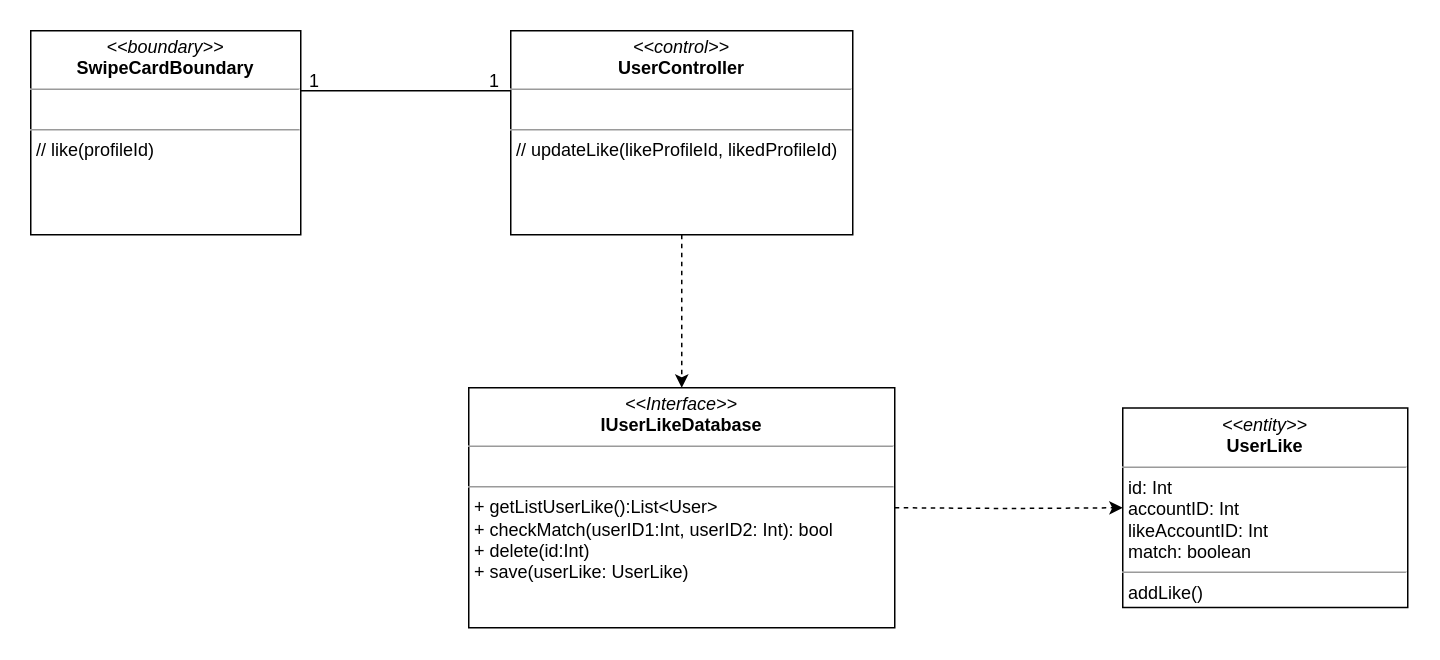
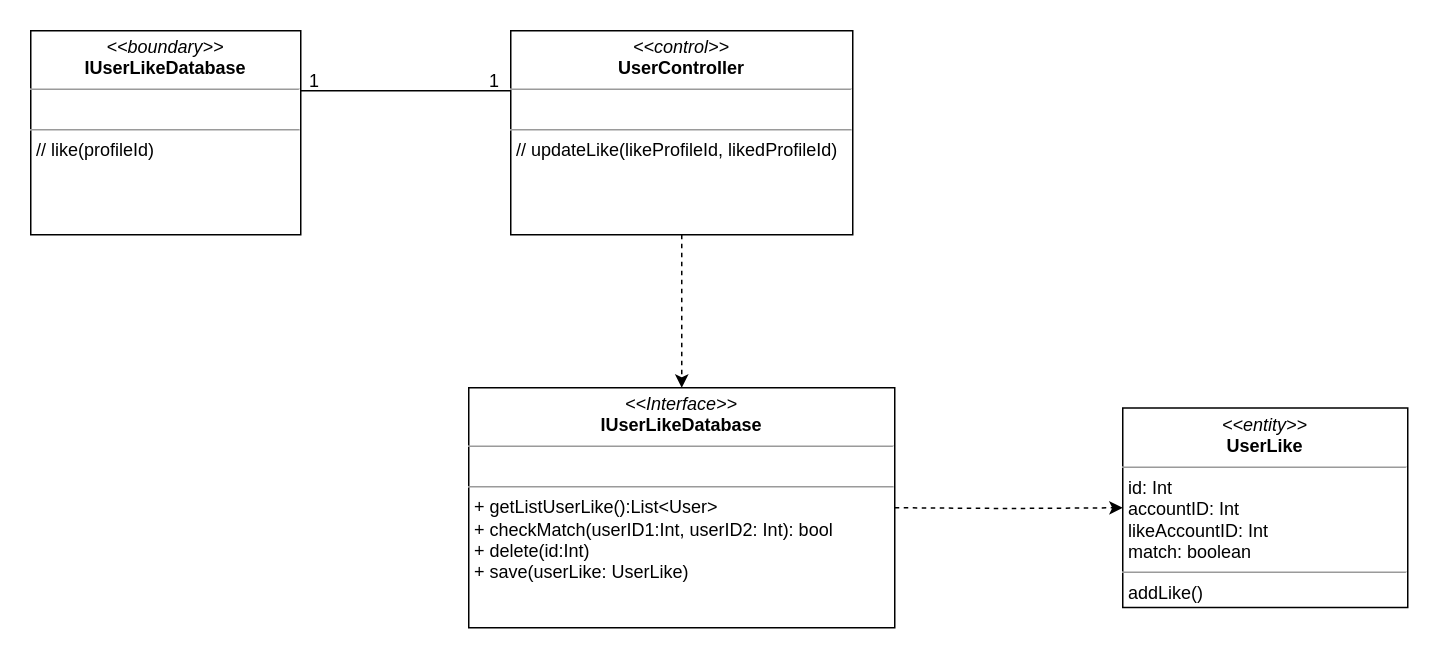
(114, 63) -> (114, 63)
